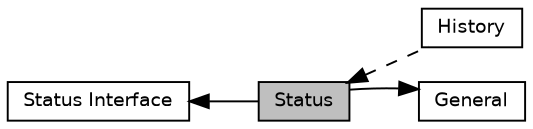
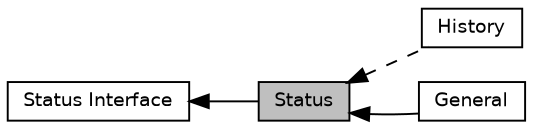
(374, 88) -> (394, 114)
